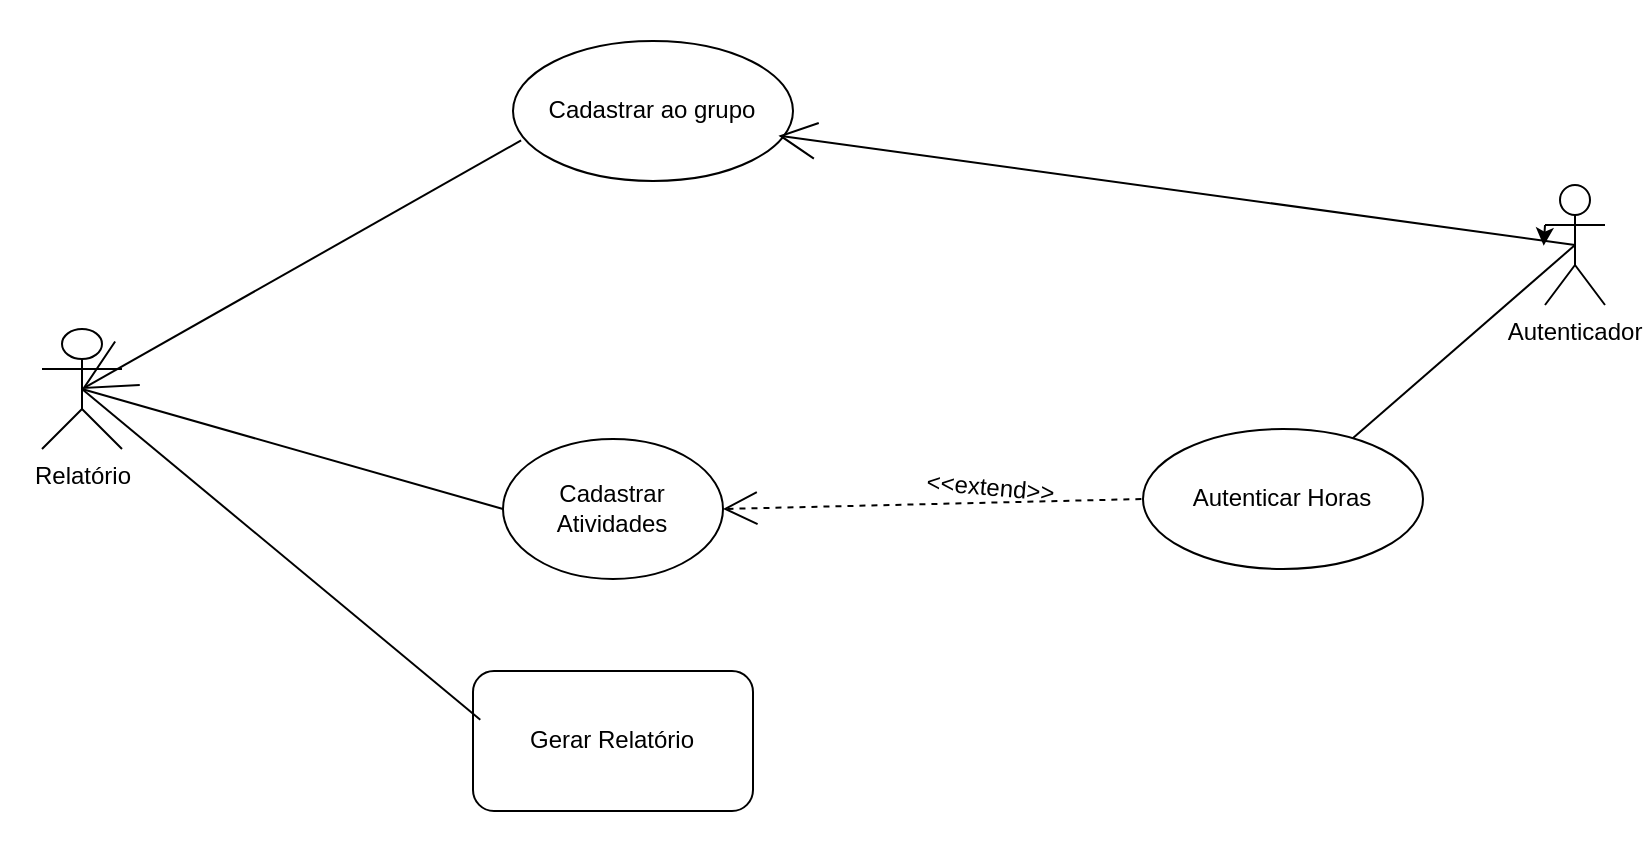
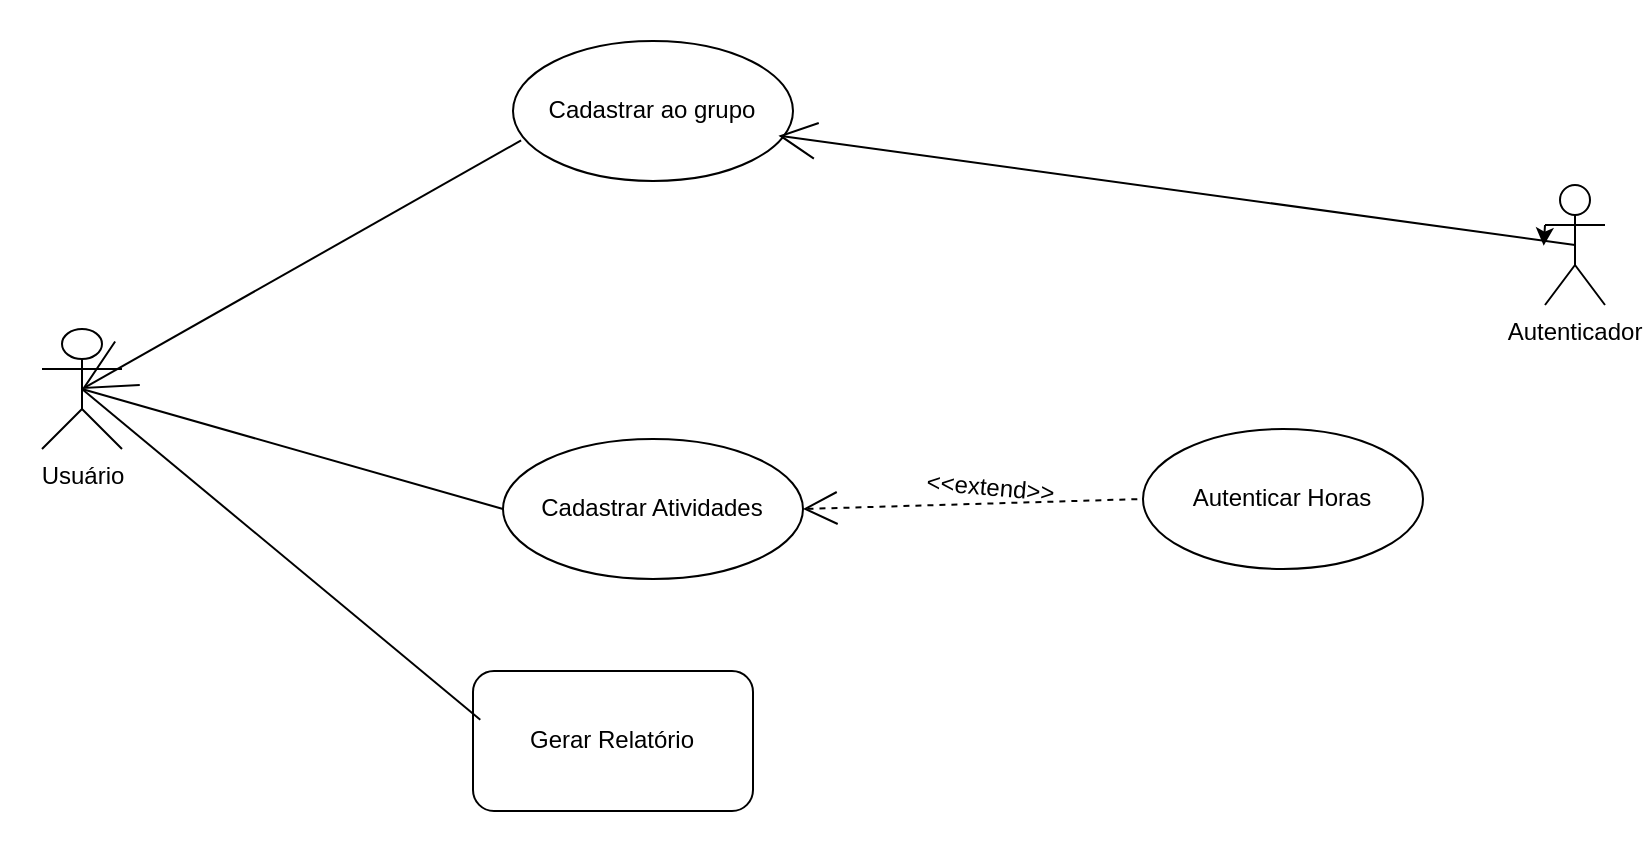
(1462, 344) -> none
(84, 477) -> (84, 477)
(613, 509) -> (653, 509)
